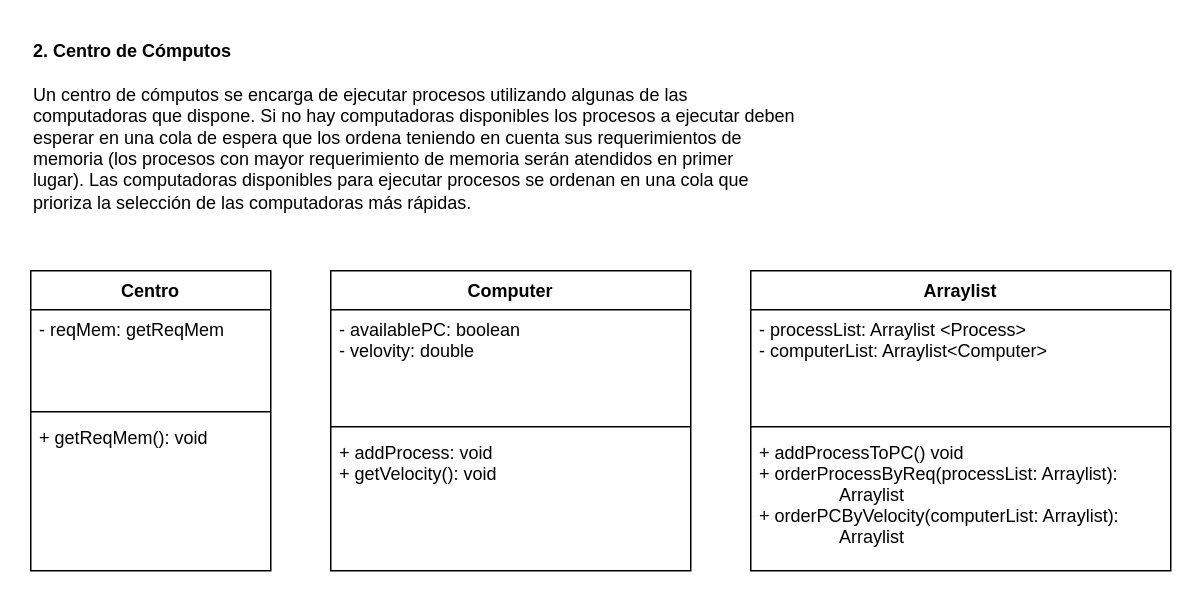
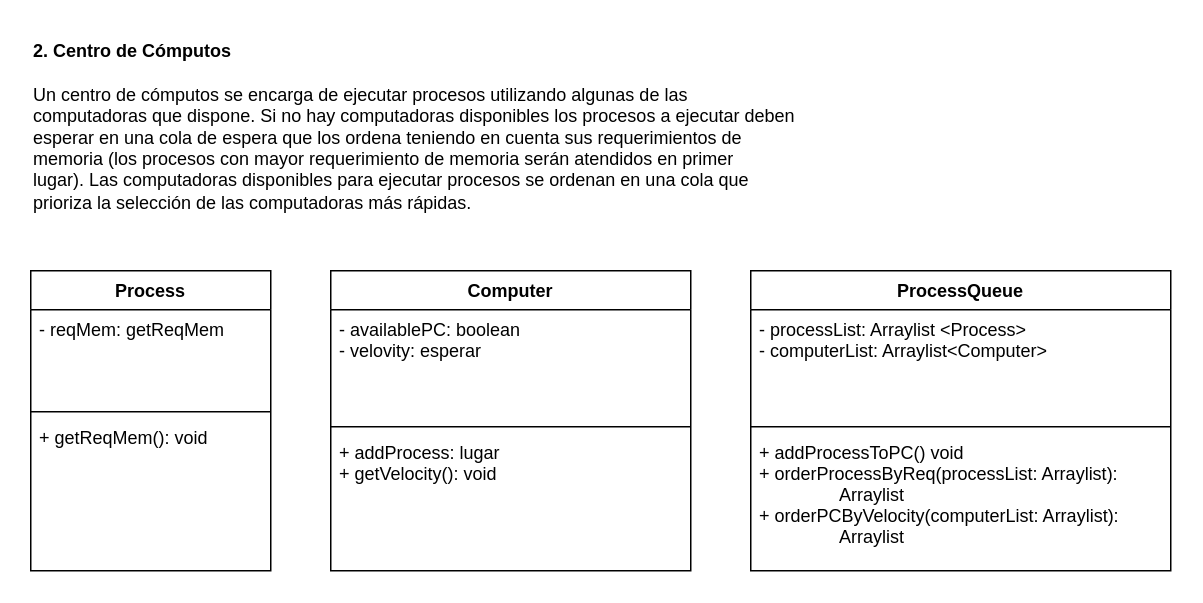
(150, 291) -> (150, 291)
(960, 291) -> (960, 291)
(436, 330) -> (436, 330)
(420, 453) -> (425, 453)
